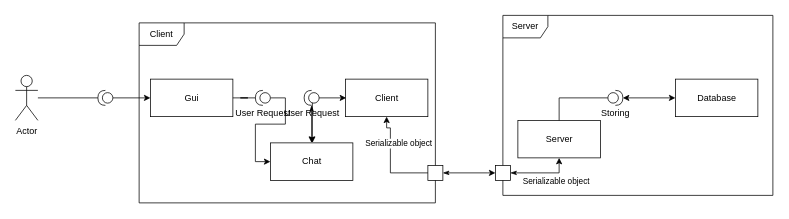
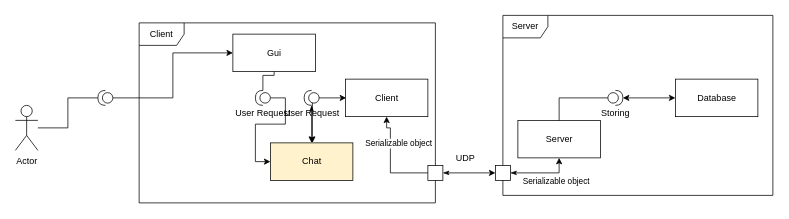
(27, 98) -> (27, 128)
(192, 98) -> (274, 53)
none -> (465, 158)
(312, 162) -> (312, 162)
